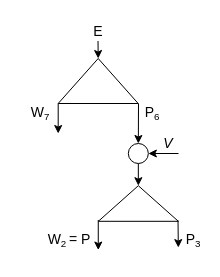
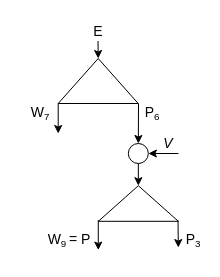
(70, 241) -> (70, 241)
